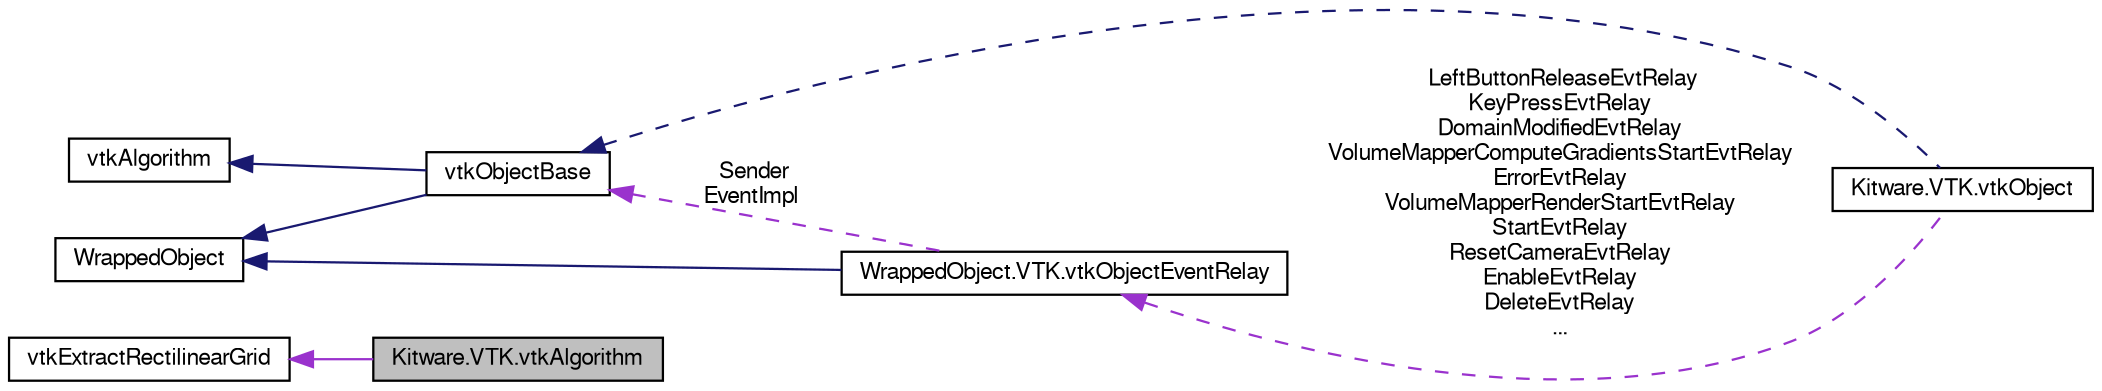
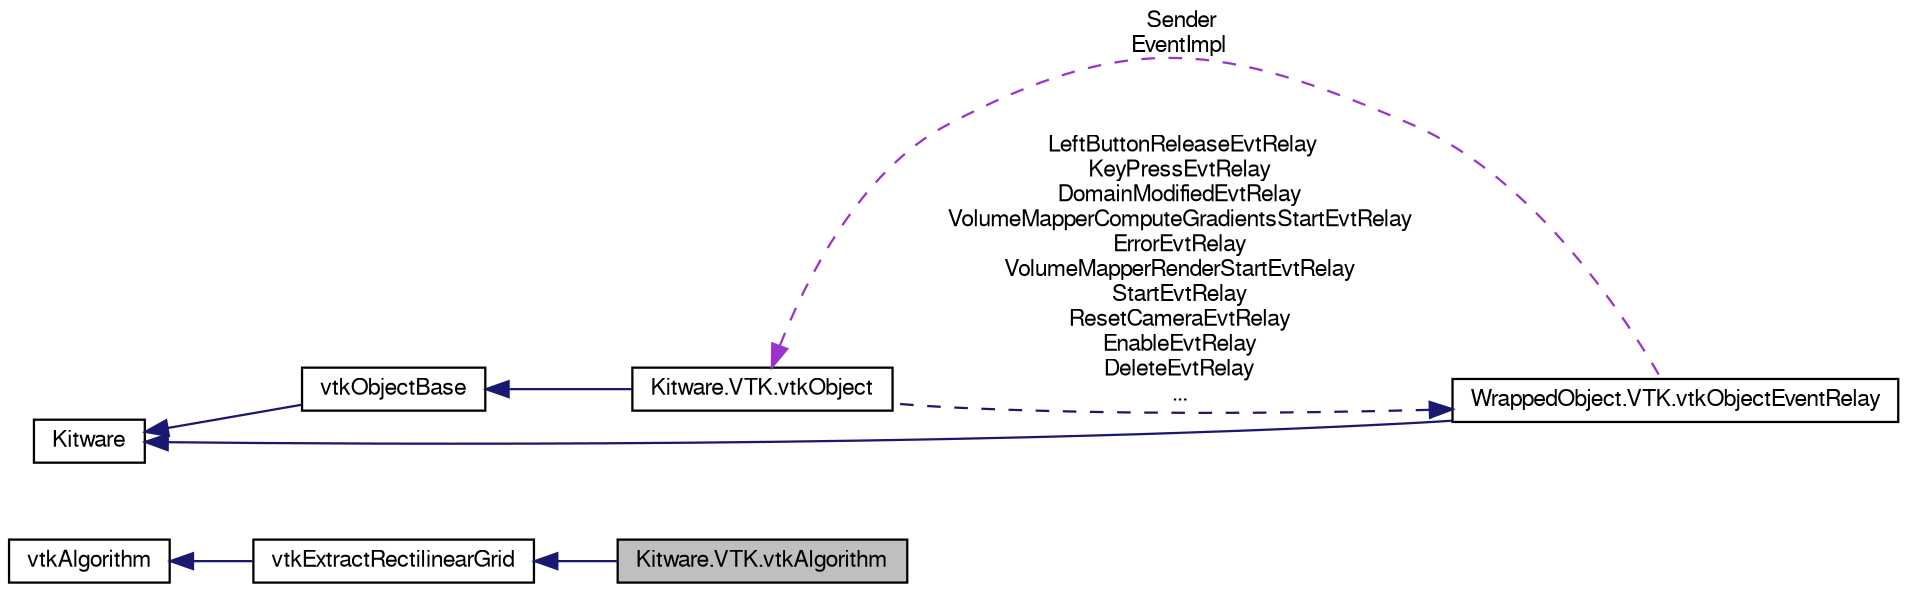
(1284, 13) -> (571, 389)
(340, 167) -> (223, 561)
(789, 223) -> (1218, 62)
(149, 260) -> (89, 441)
(343, 359) -> (588, 561)
(1568, 378) -> (1161, 413)
